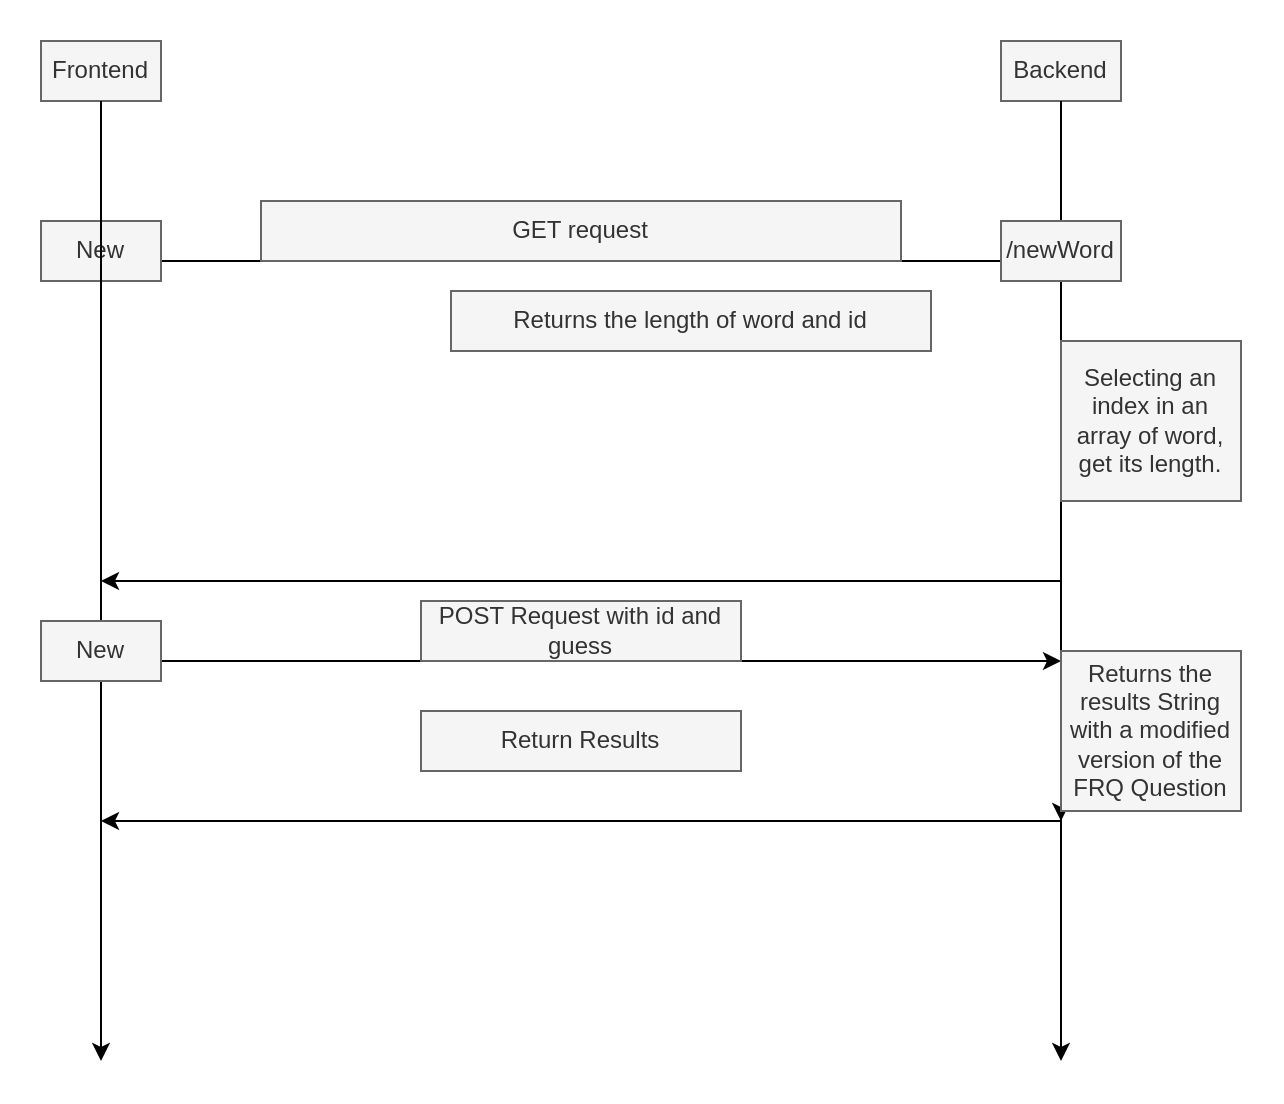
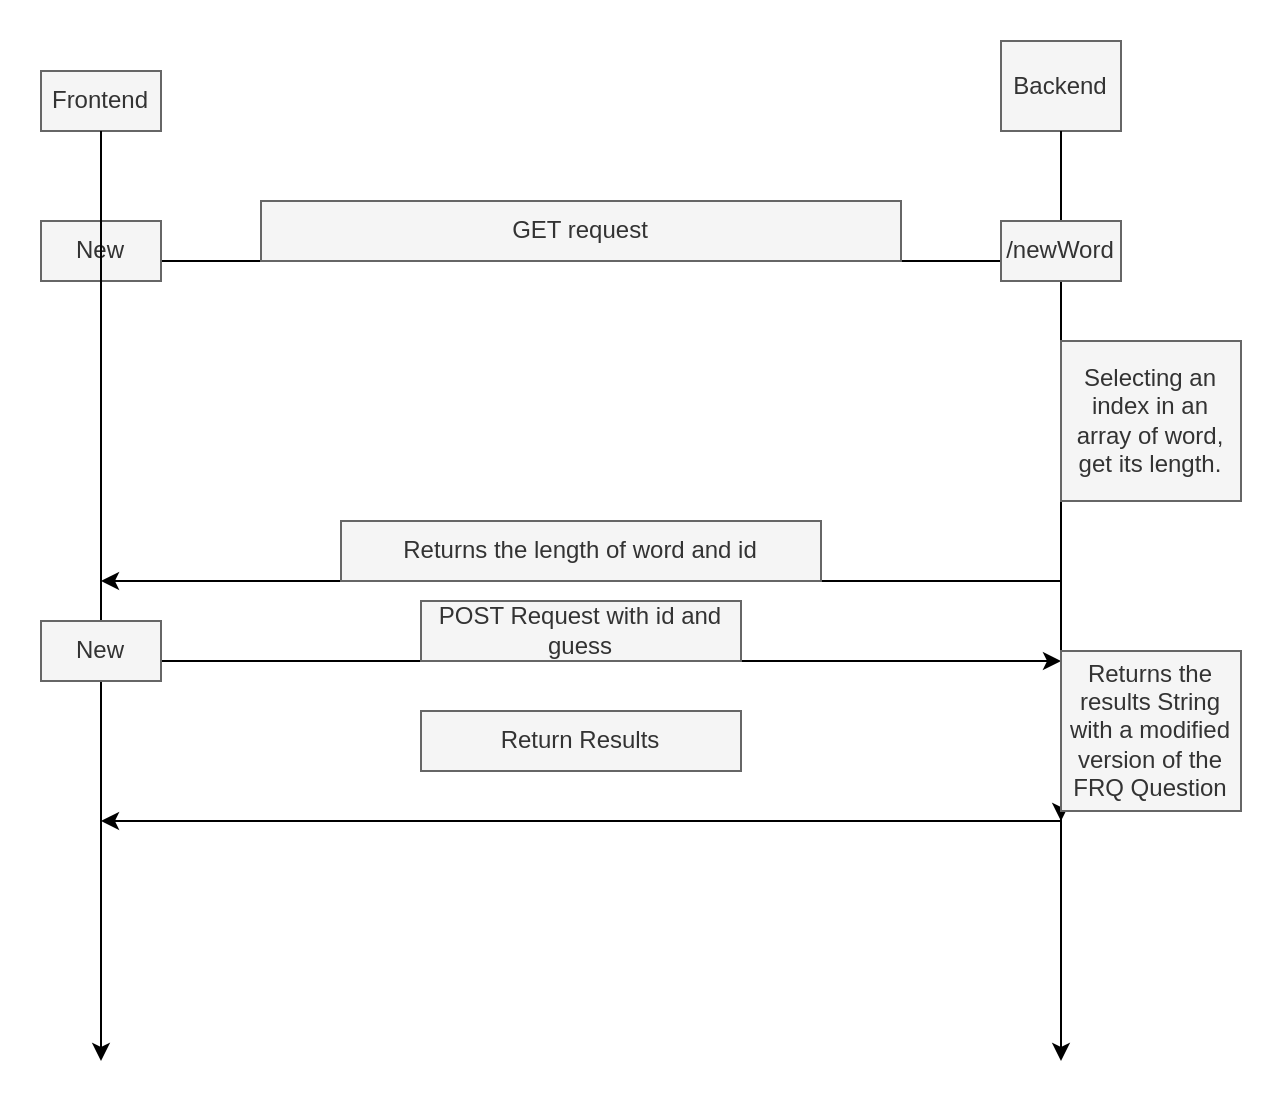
(101, 71) -> (101, 101)
(1061, 71) -> (1061, 86)
(691, 321) -> (581, 551)
